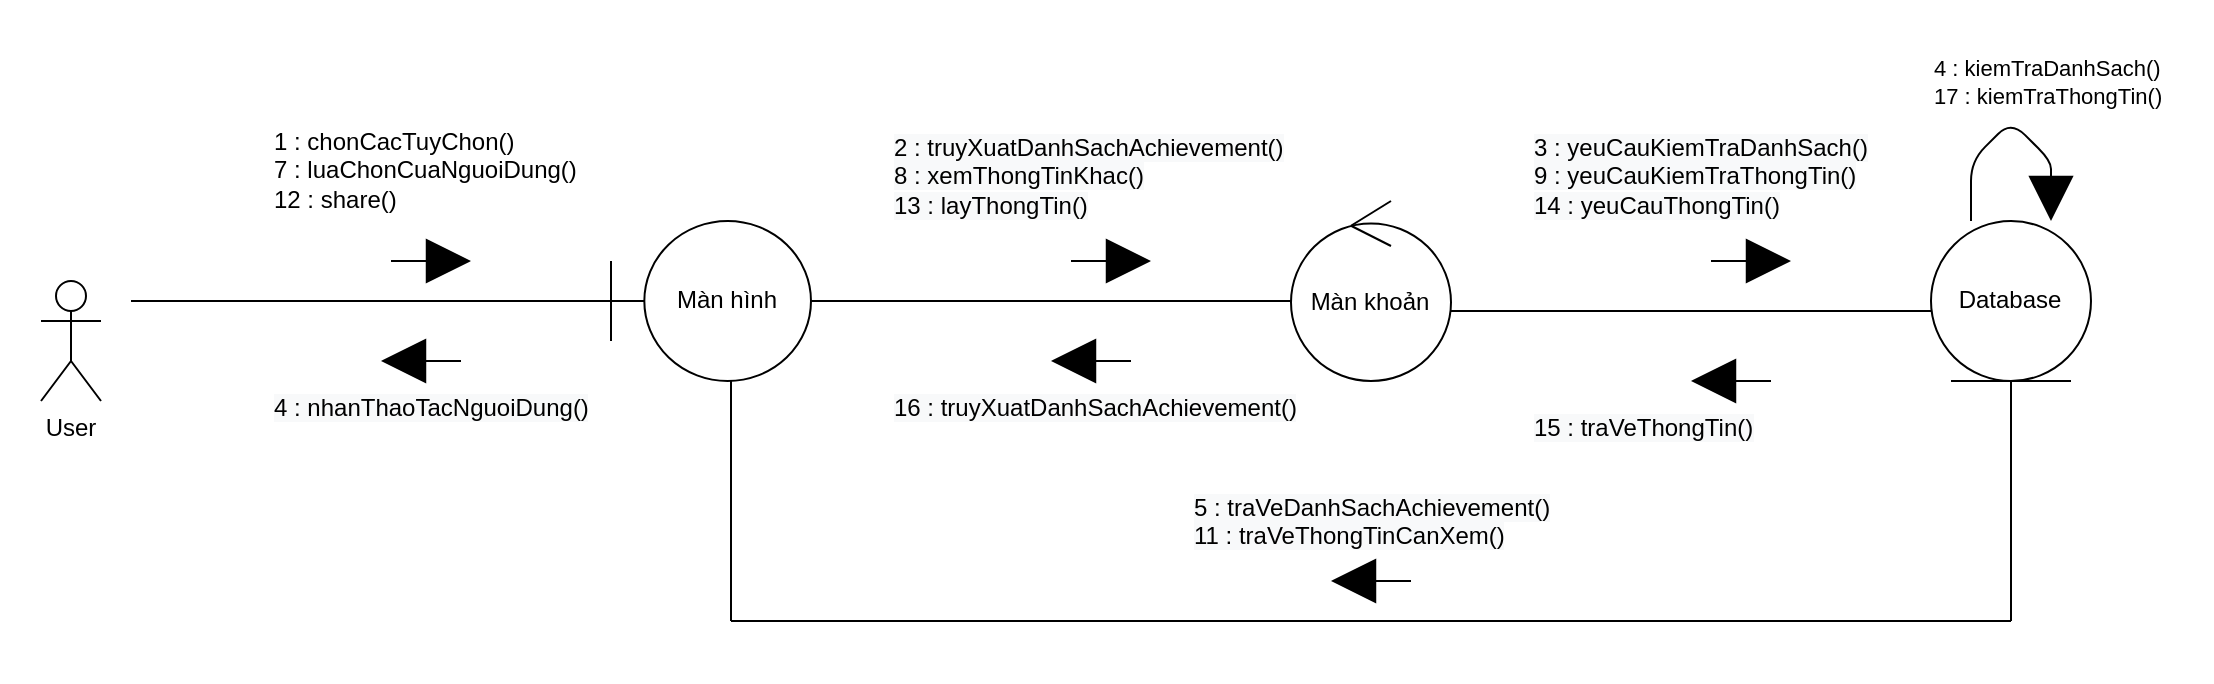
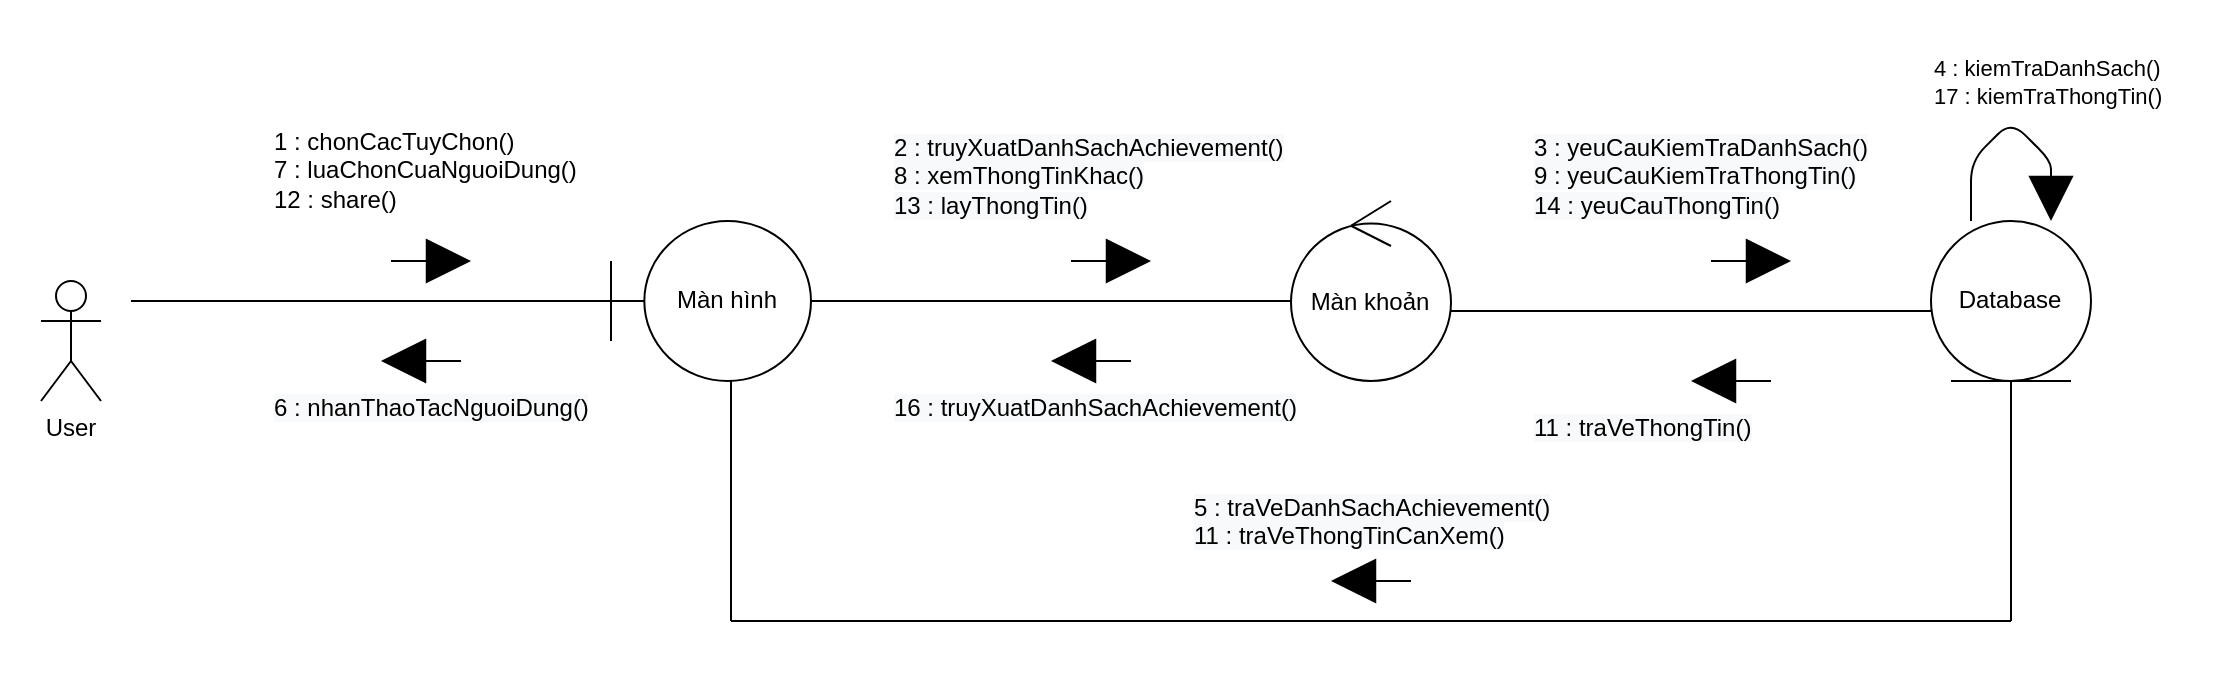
(437, 409) -> (437, 409)
(1657, 429) -> (1657, 429)
